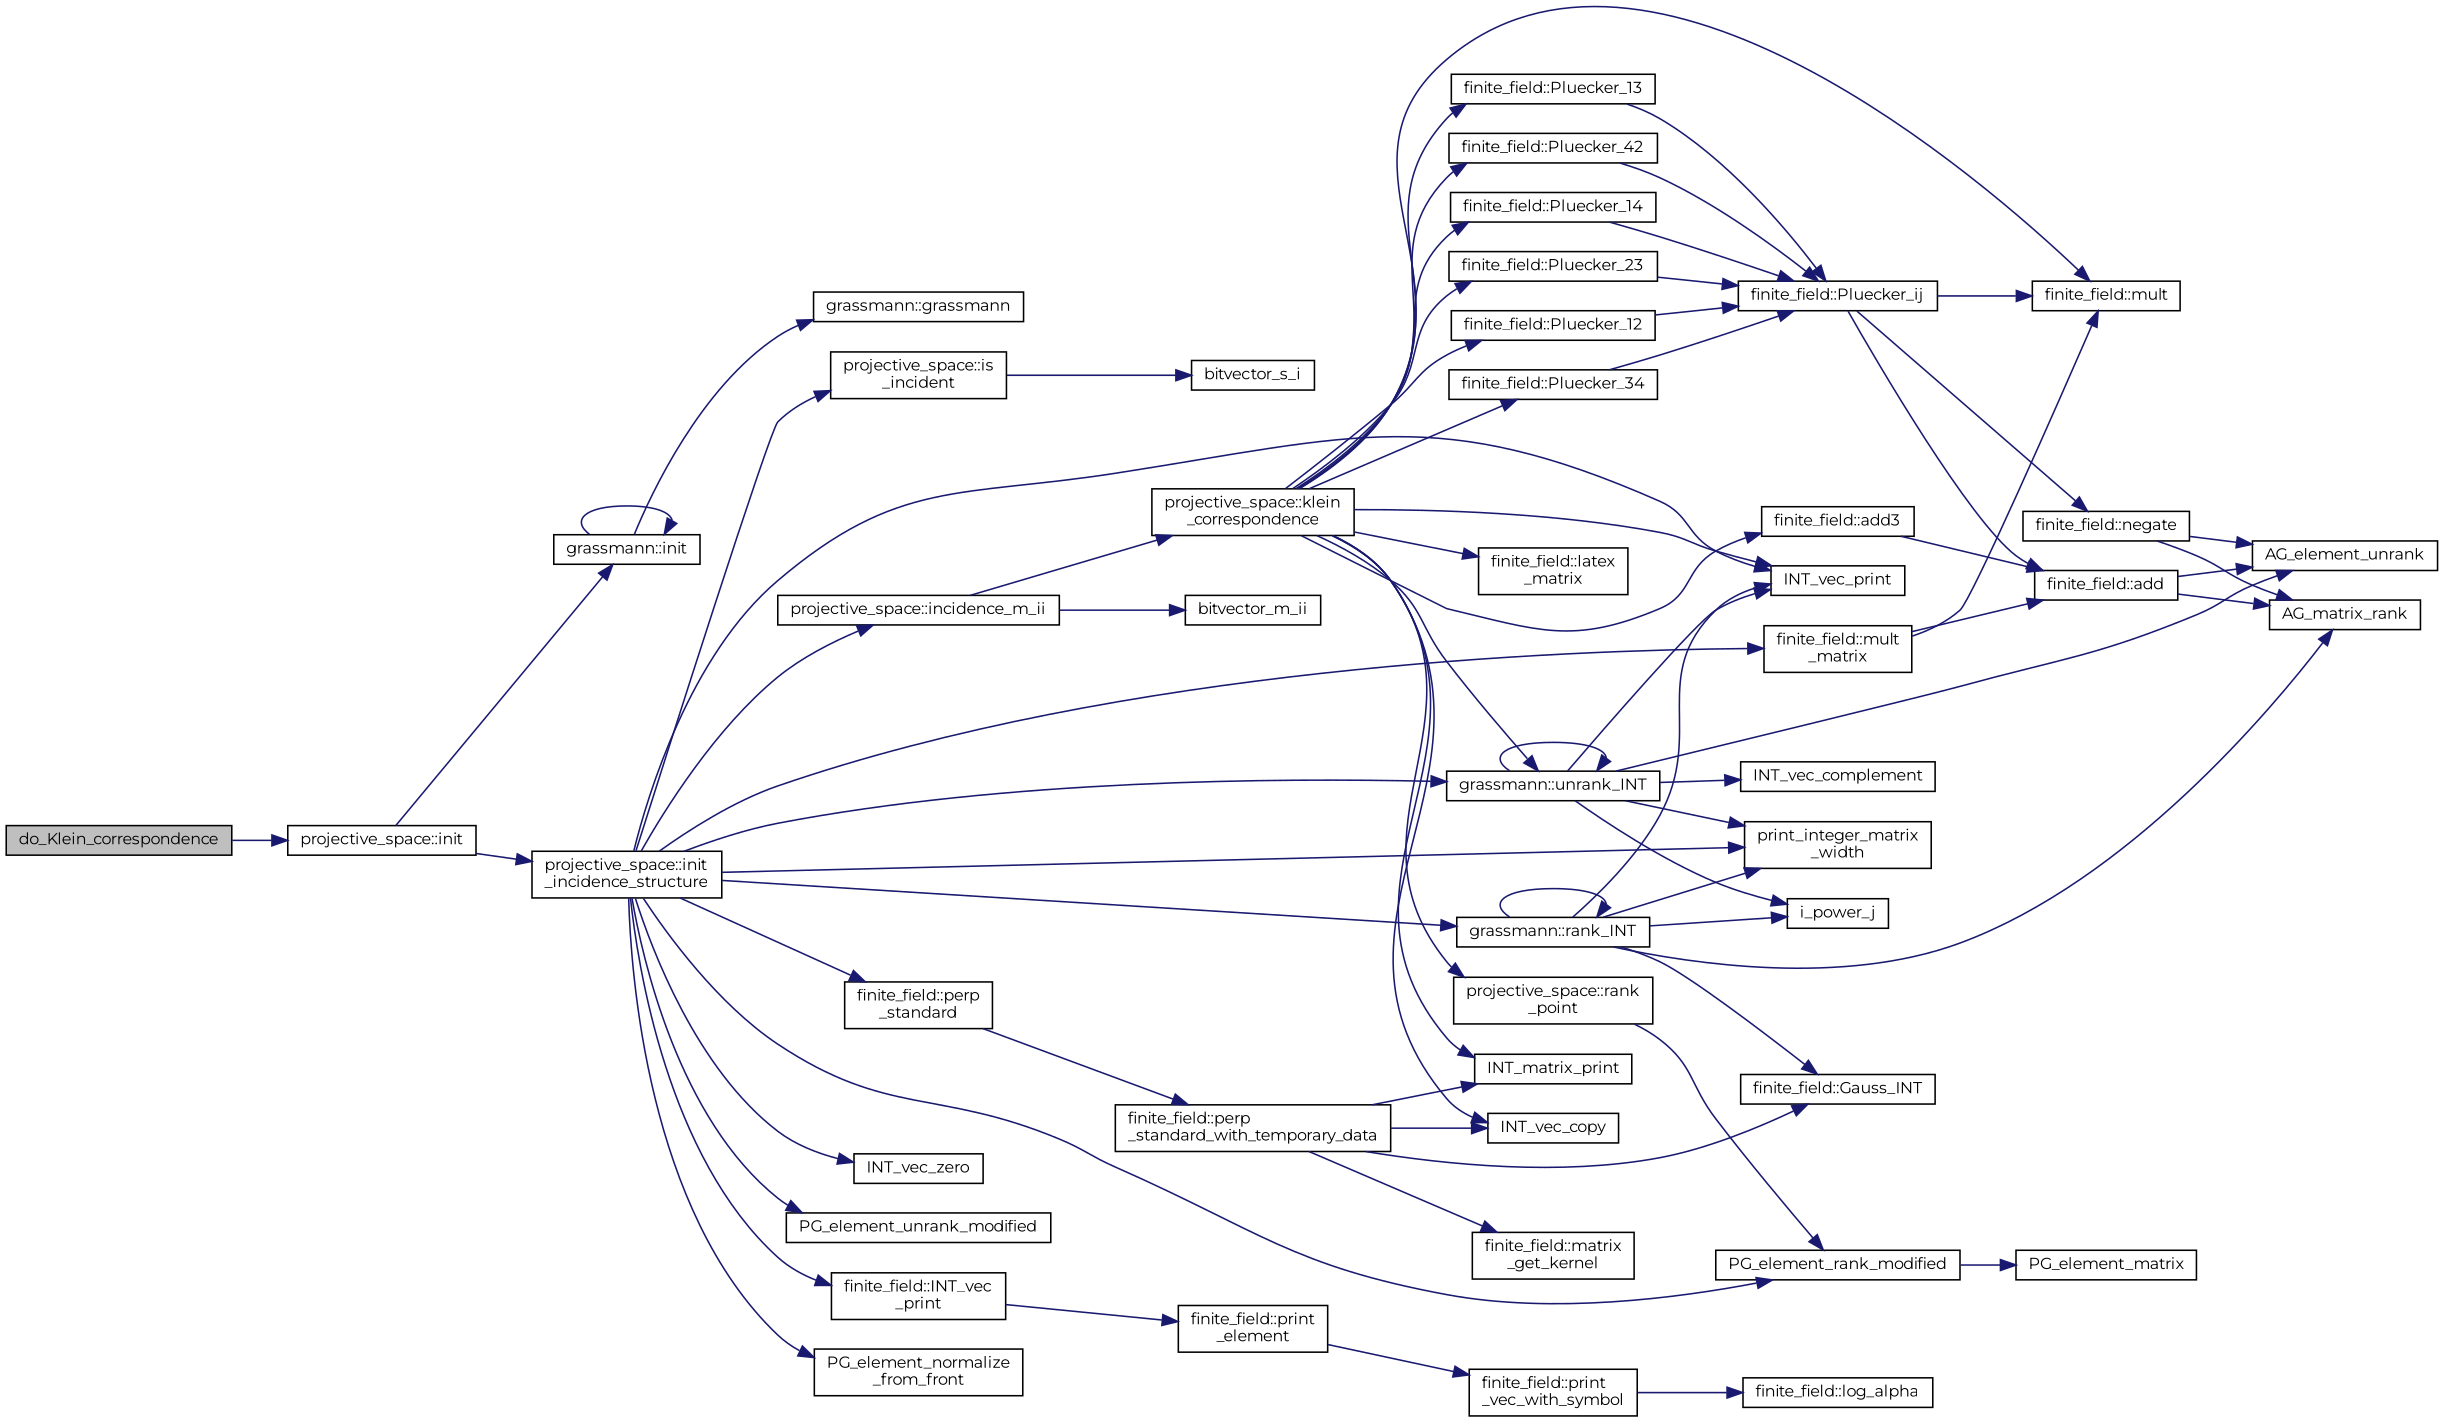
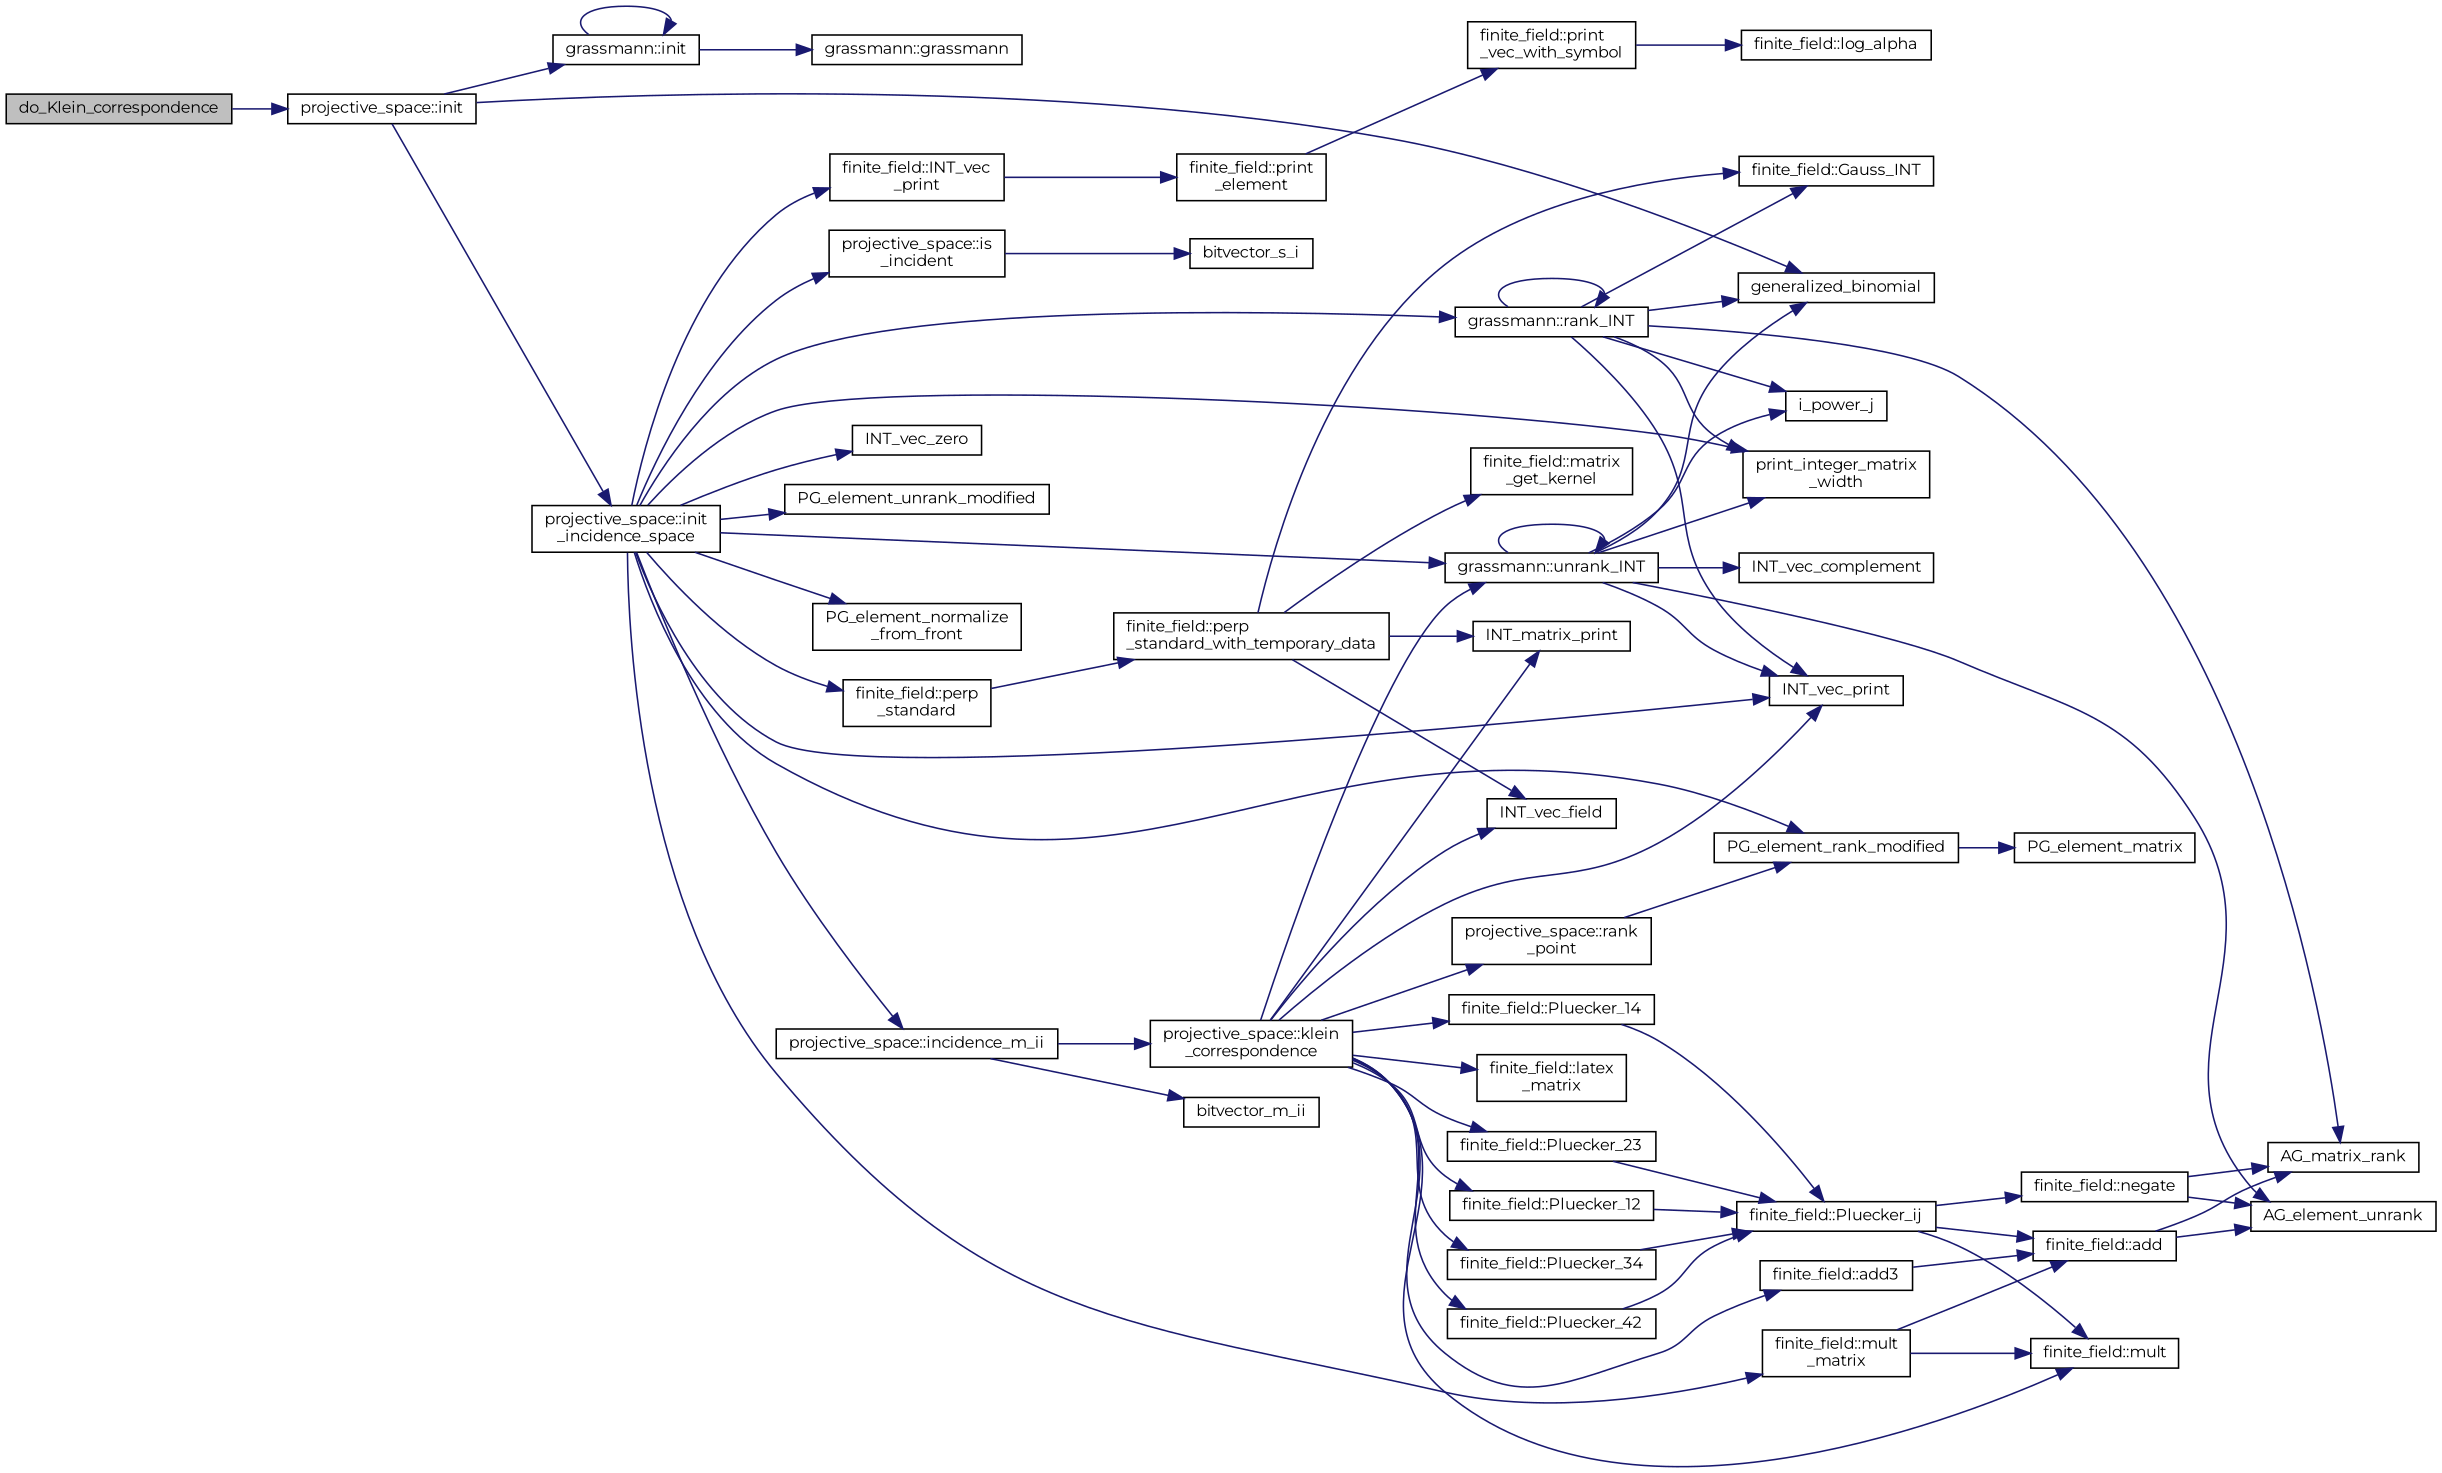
(1553, 89) -> none
none -> (1836, 288)
(627, 875) -> (626, 529)
(1553, 1128) -> (1552, 814)
